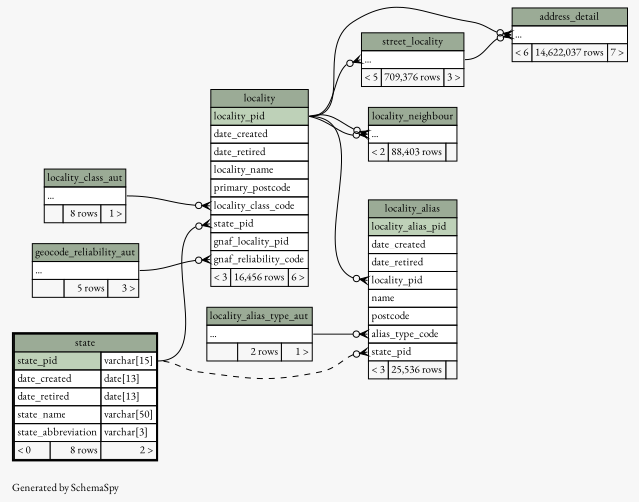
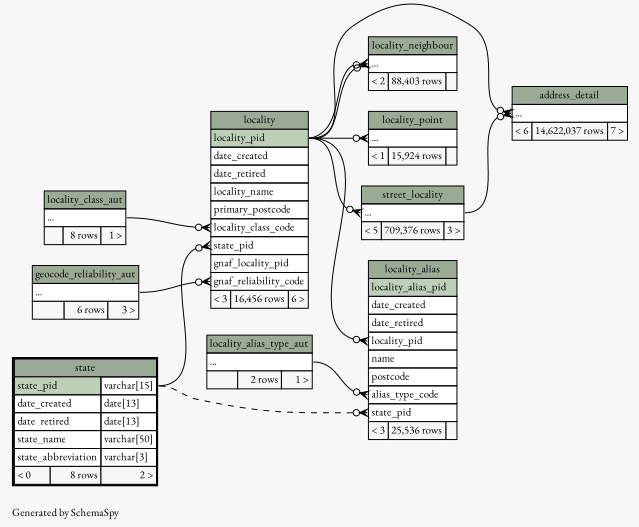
none -> (412, 138)
(91, 288) -> (91, 310)
